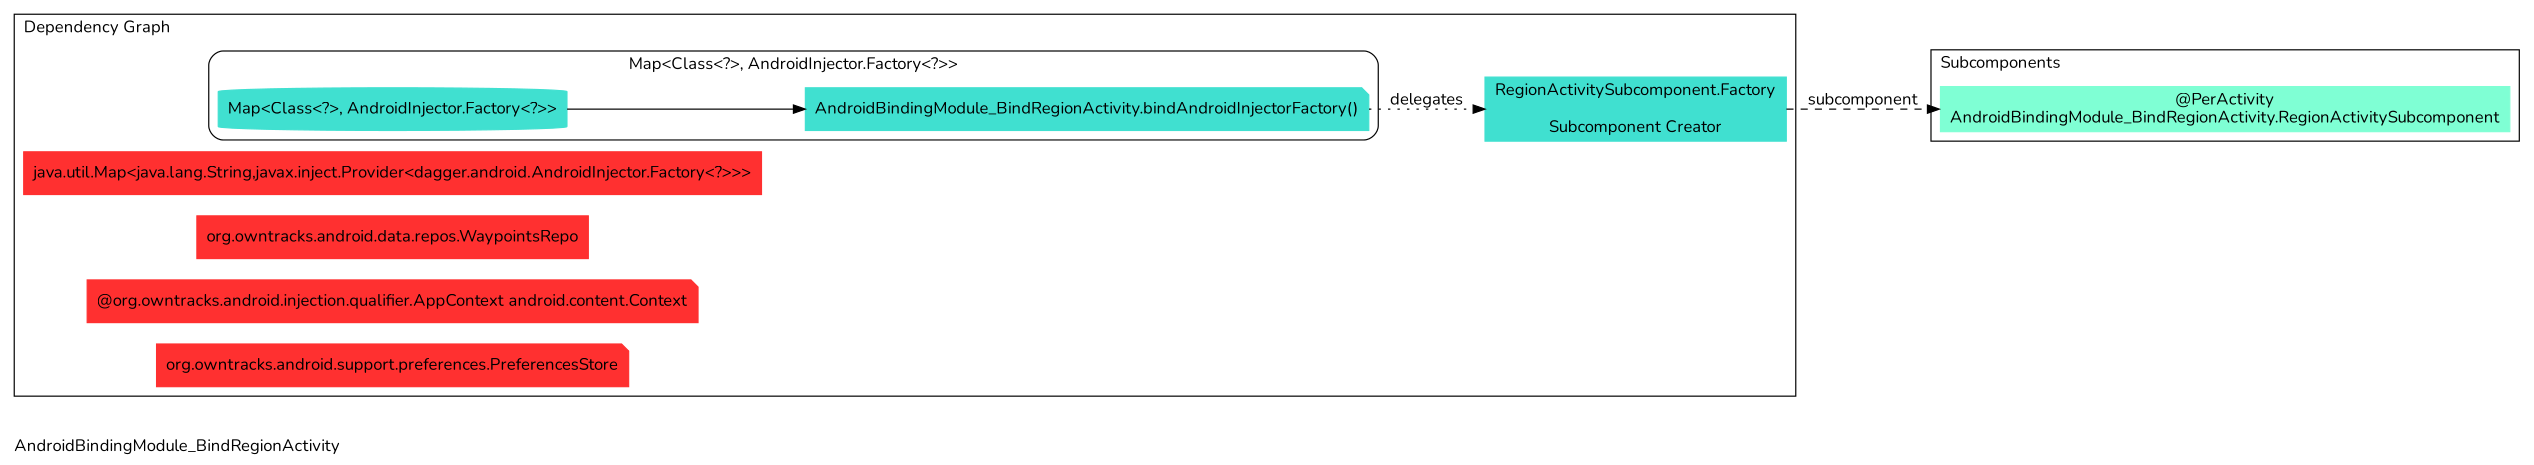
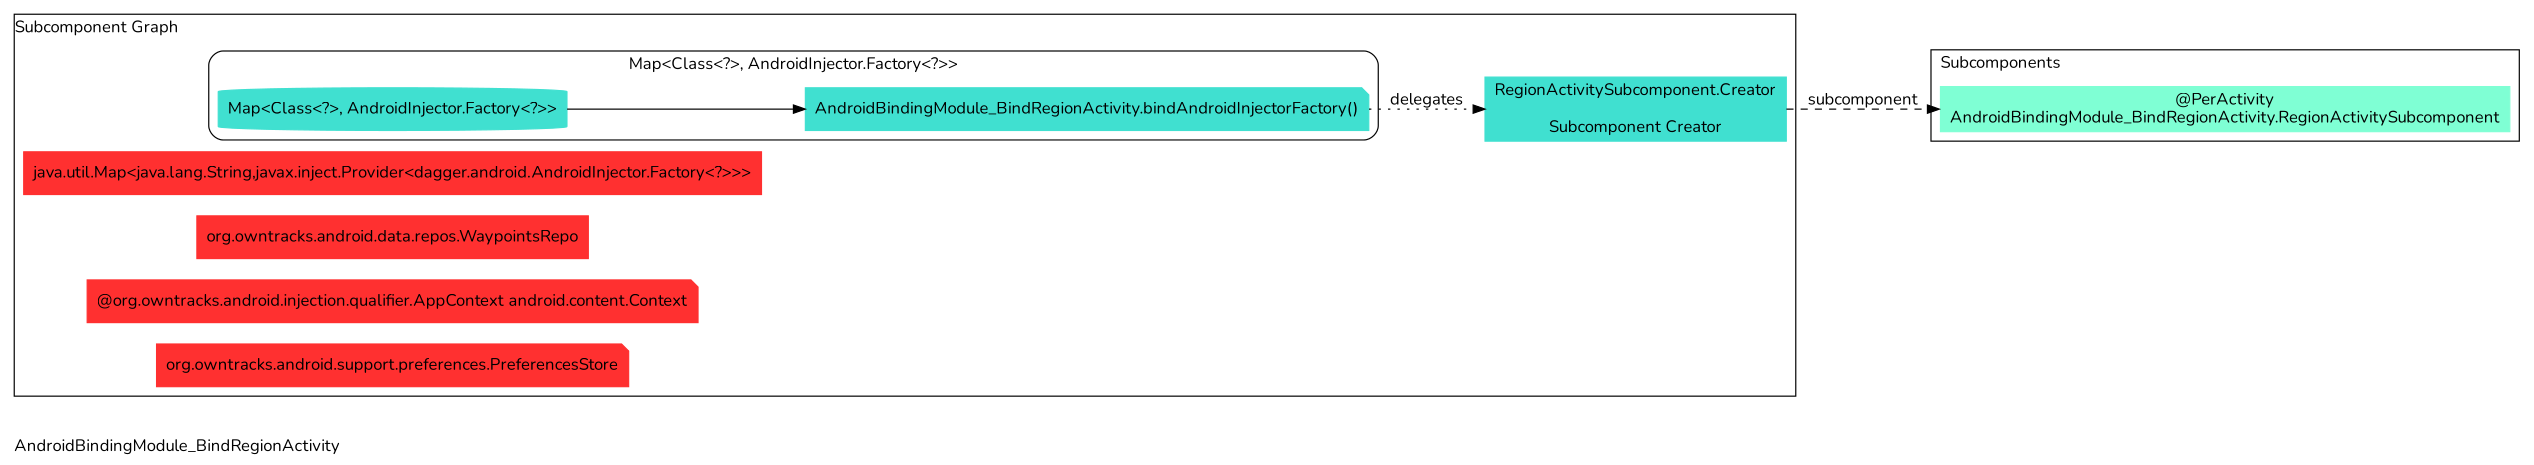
(97, 28) -> (97, 28)
(1636, 109) -> (1636, 109)
